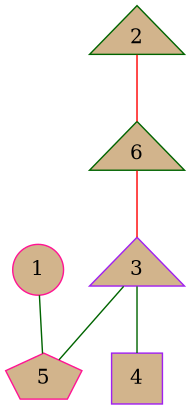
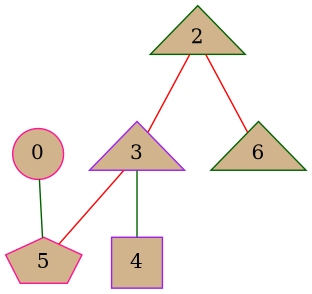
(137, 204) -> (169, 94)
(38, 270) -> (38, 154)
(91, 323) -> (91, 207)
